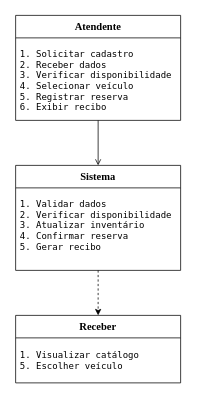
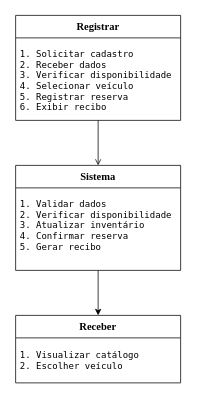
(98, 27) -> (98, 27)
(98, 291) -> (98, 291)
(67, 360) -> (67, 360)
